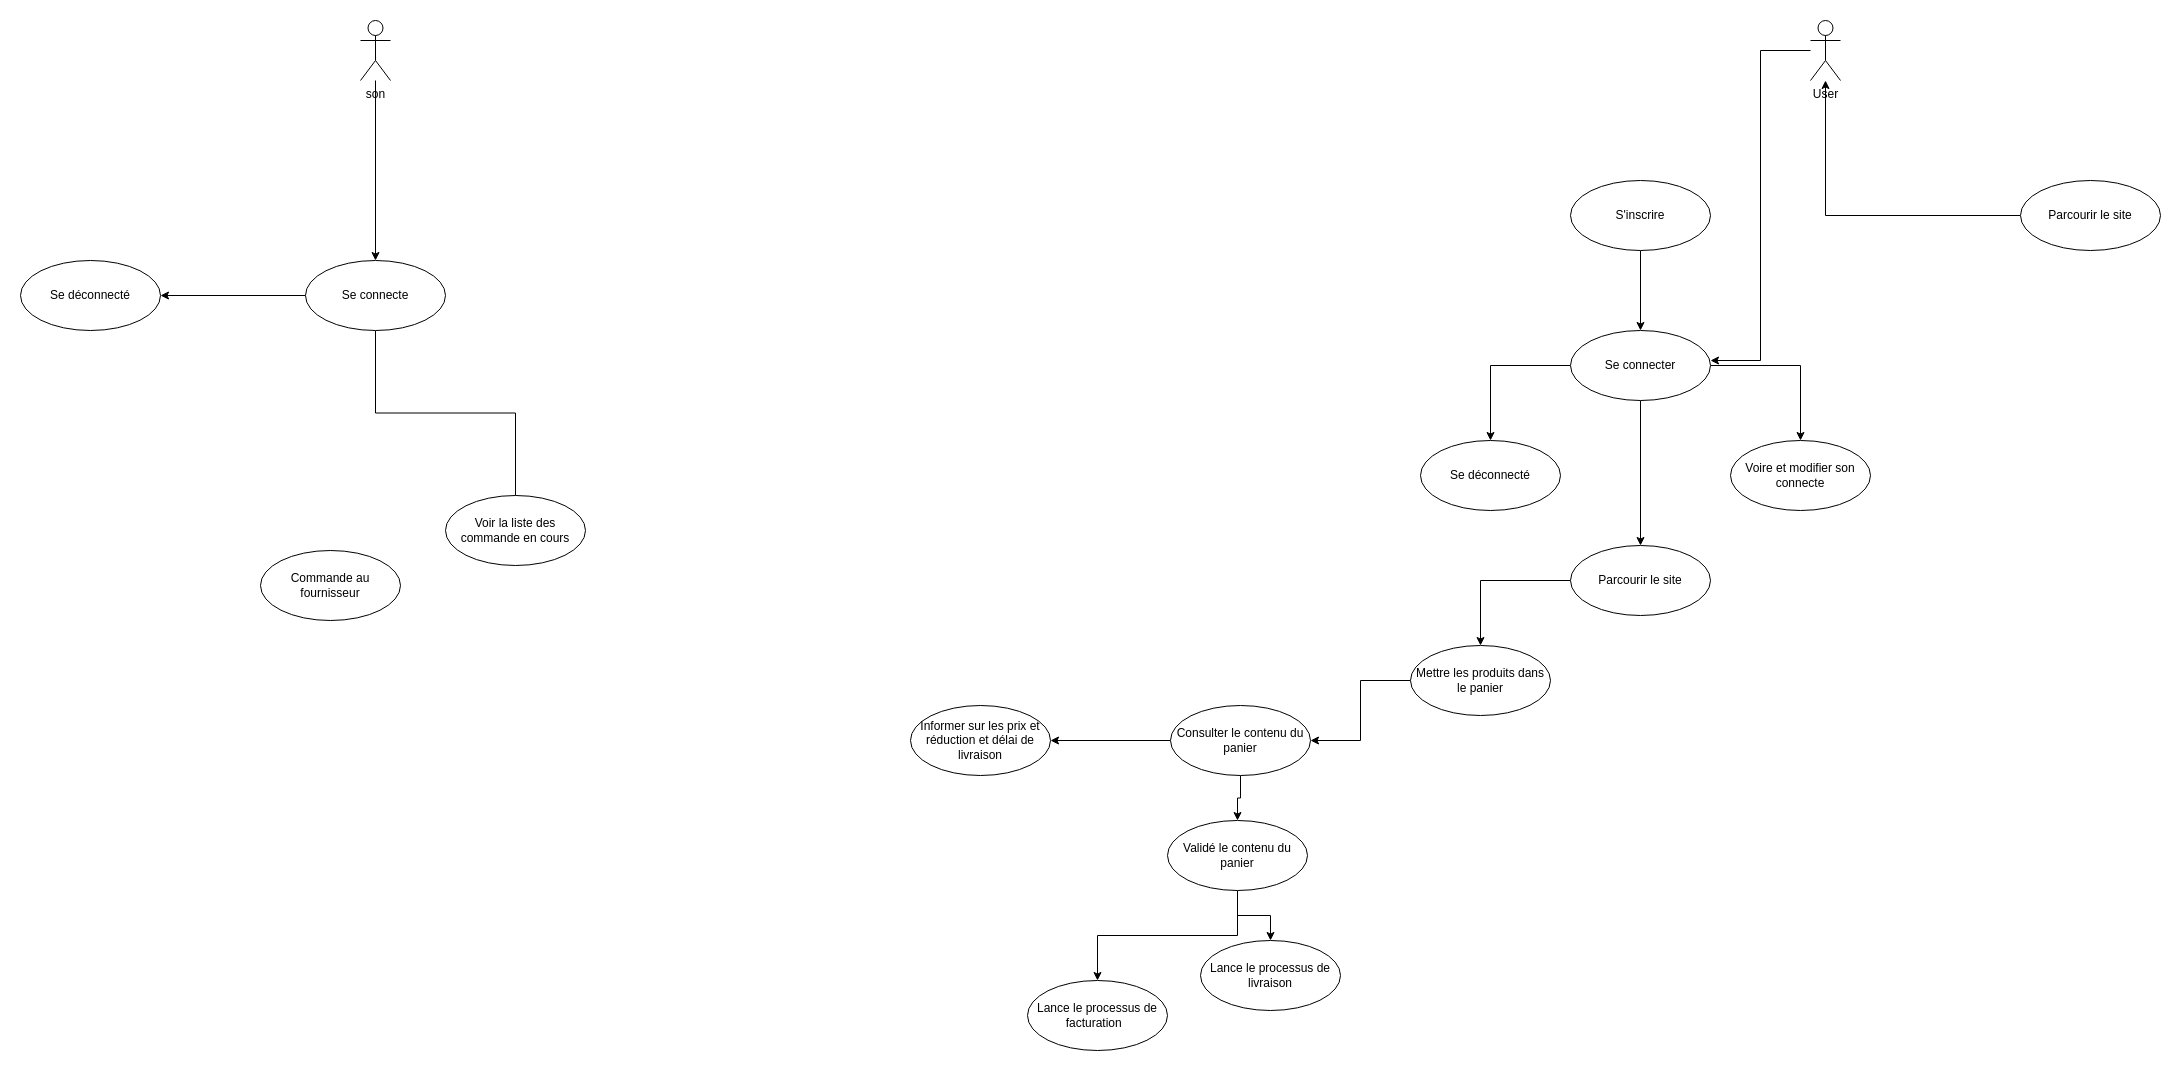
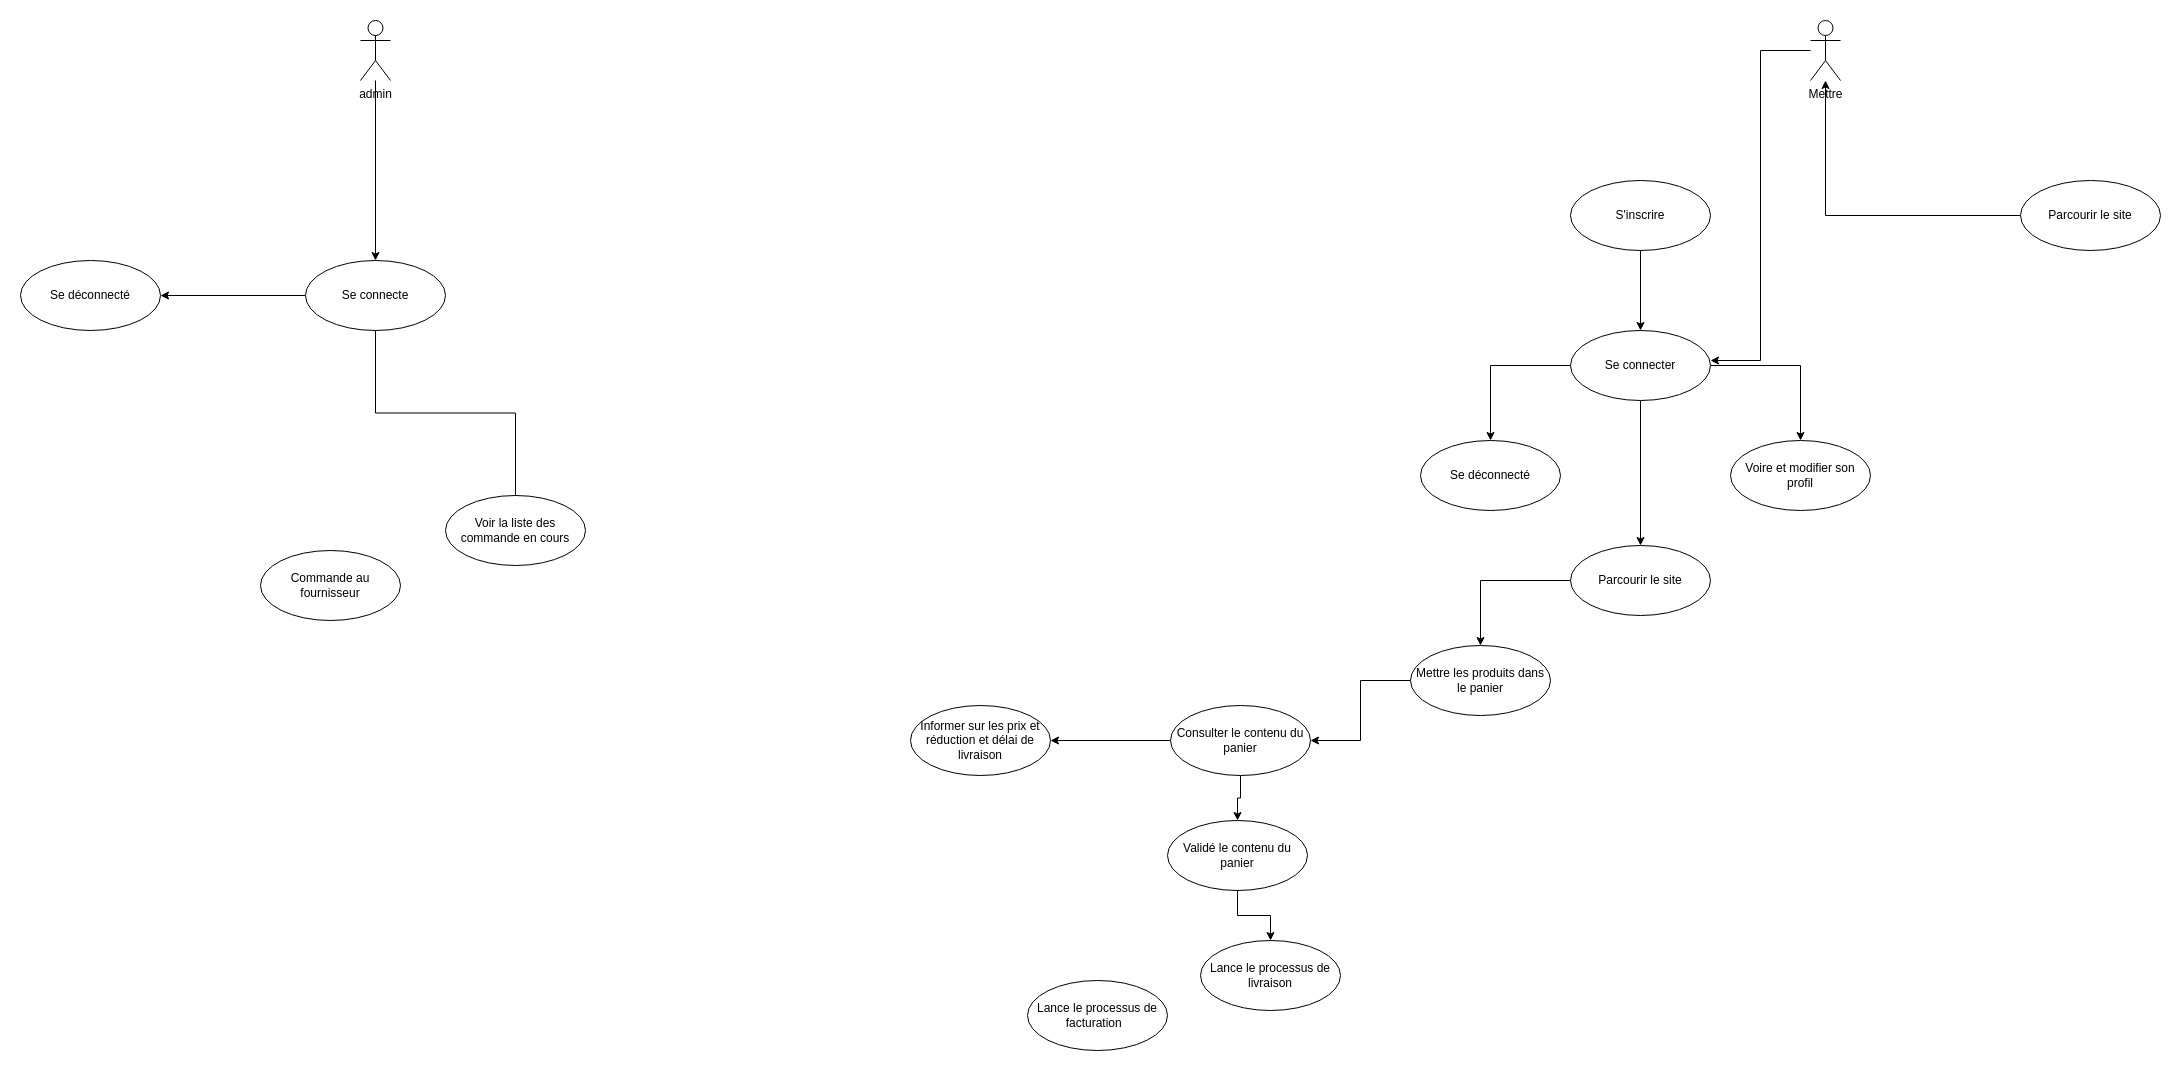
(376, 95) -> (376, 95)
(1826, 95) -> (1826, 95)
(1801, 476) -> (1801, 476)
(1158, 936) -> none
